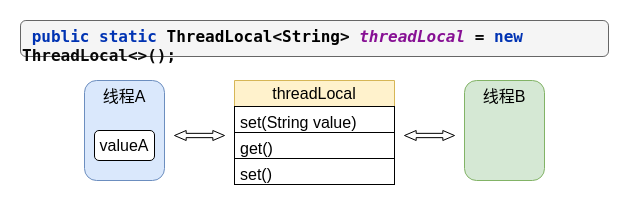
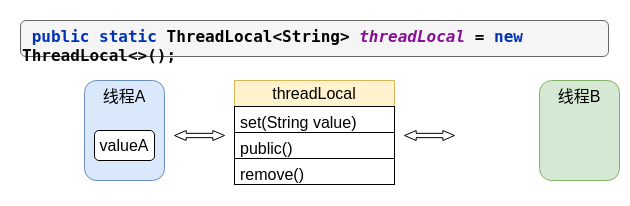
(505, 131) -> (580, 131)
(263, 149) -> (272, 149)
(263, 175) -> (276, 175)
